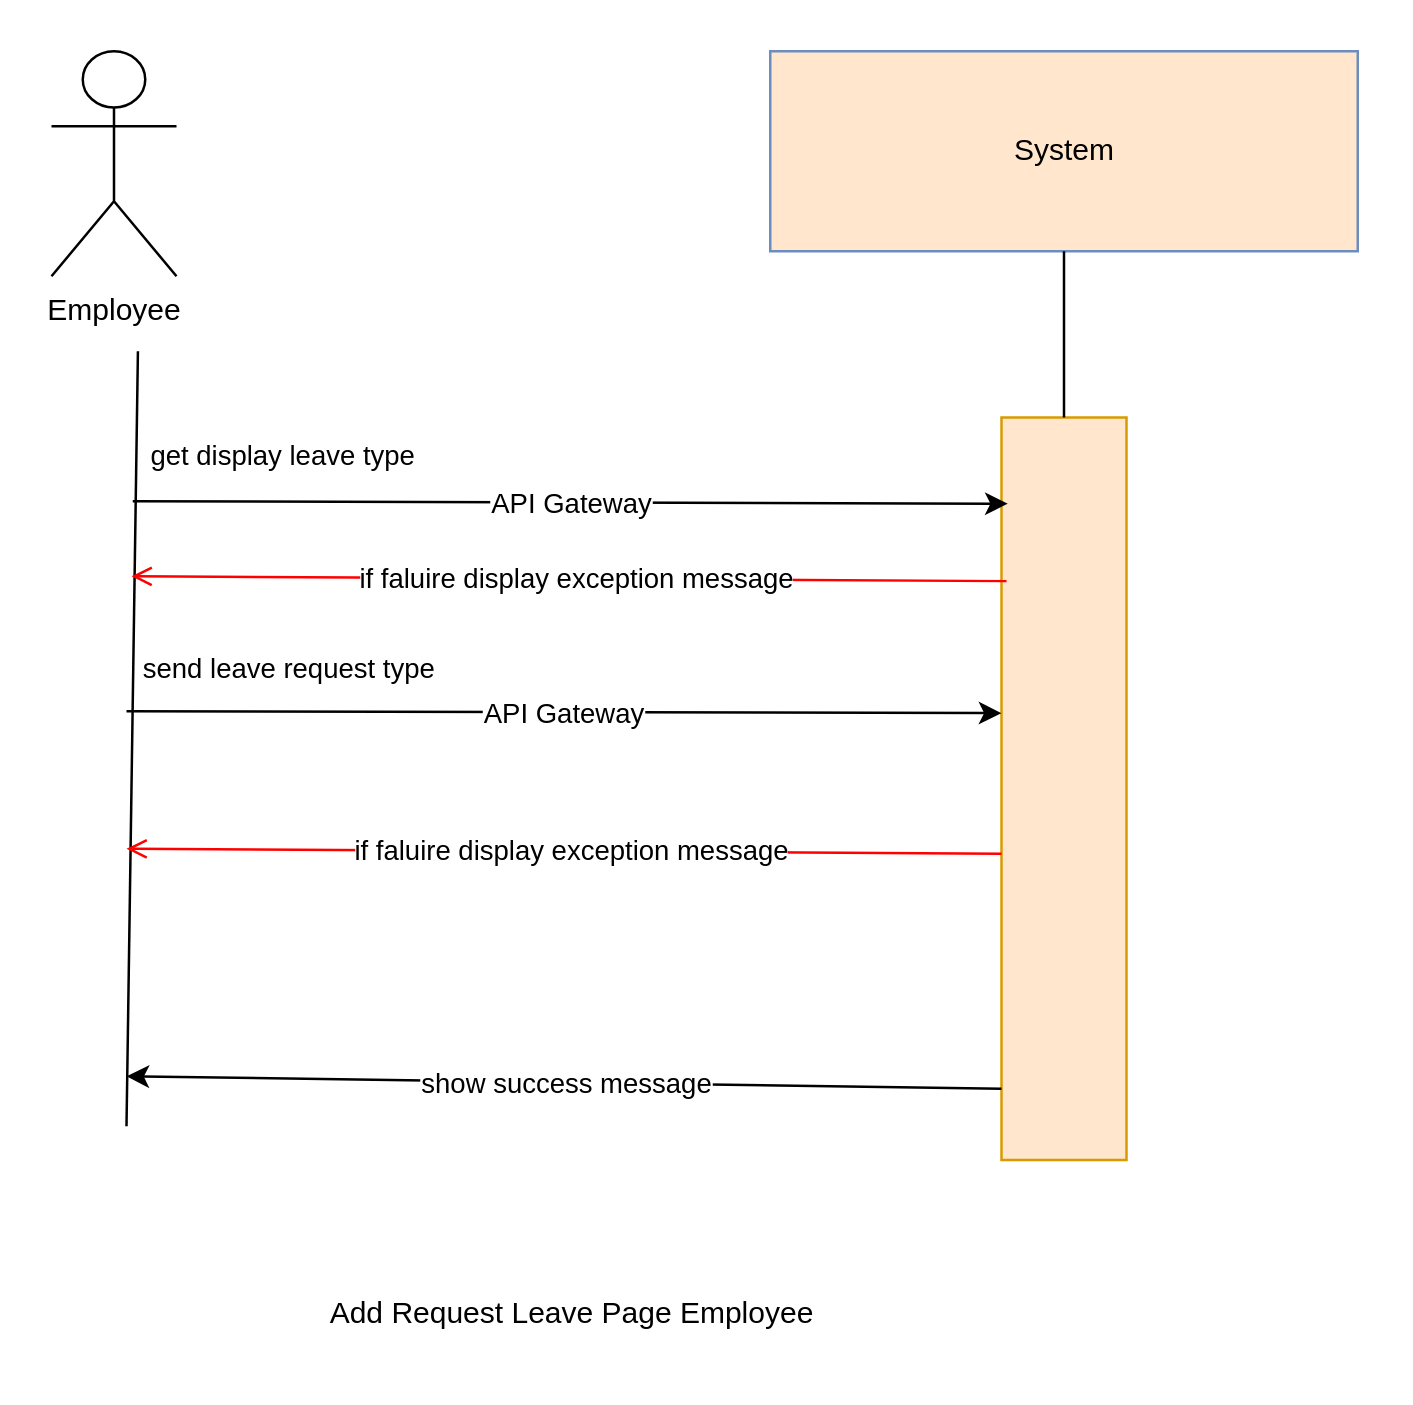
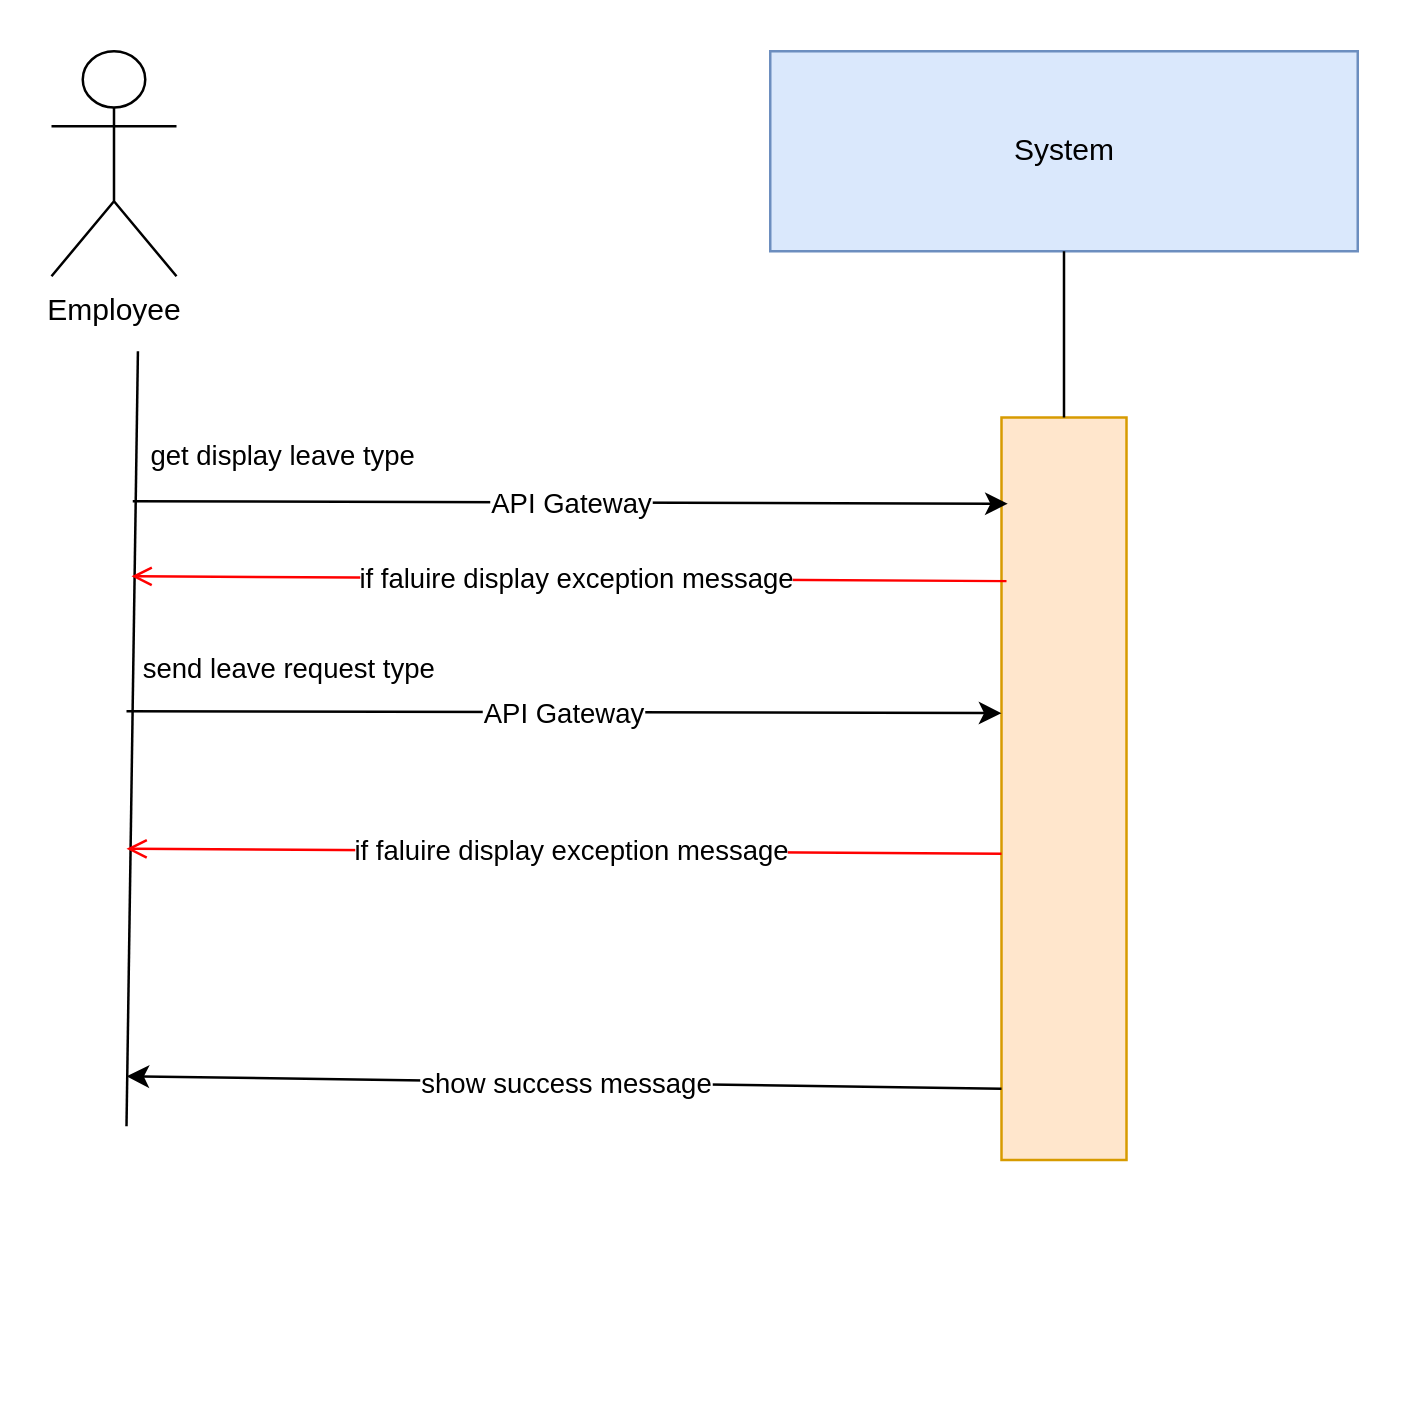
(1064, 151) -> (1064, 151)
(570, 1314) -> none
